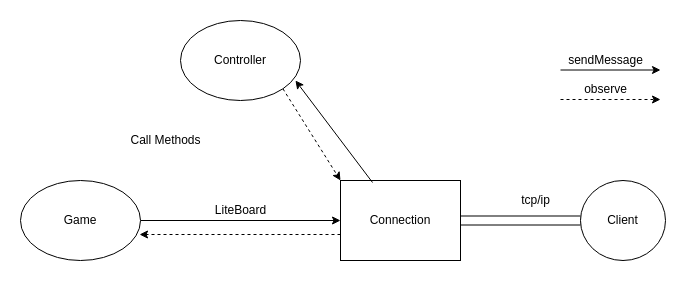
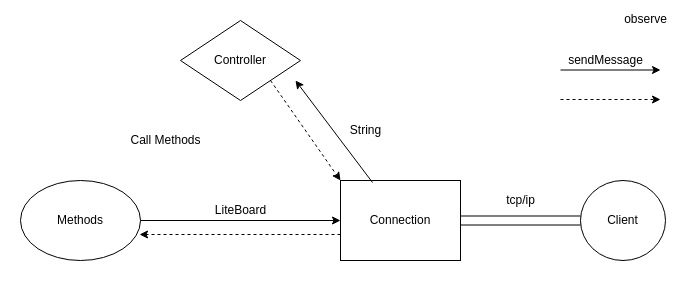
(241, 61) -> (241, 61)
(606, 90) -> (646, 20)
none -> (366, 131)
(536, 201) -> (521, 201)
(81, 221) -> (81, 221)
